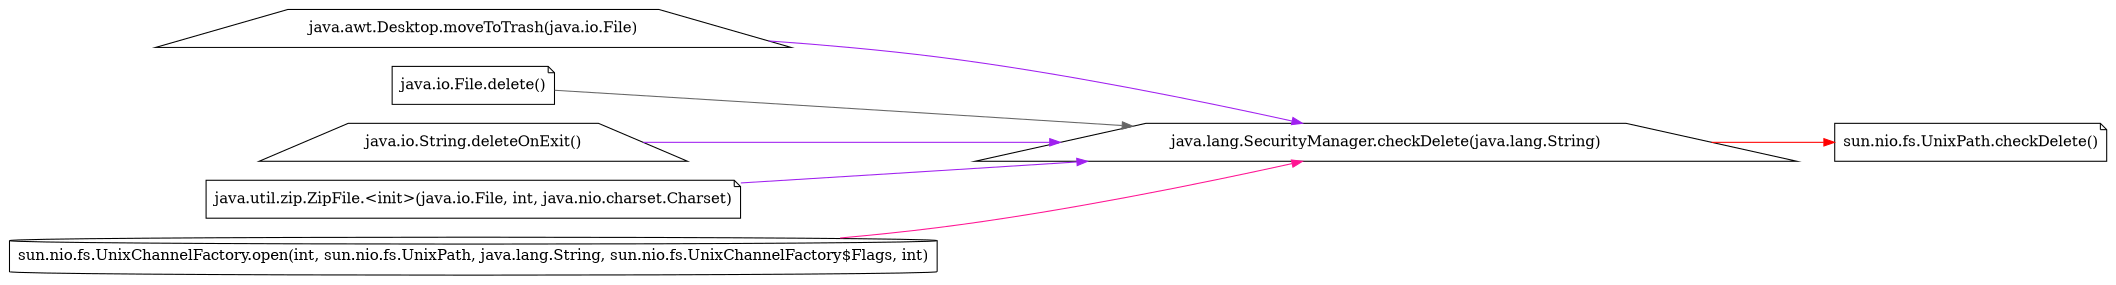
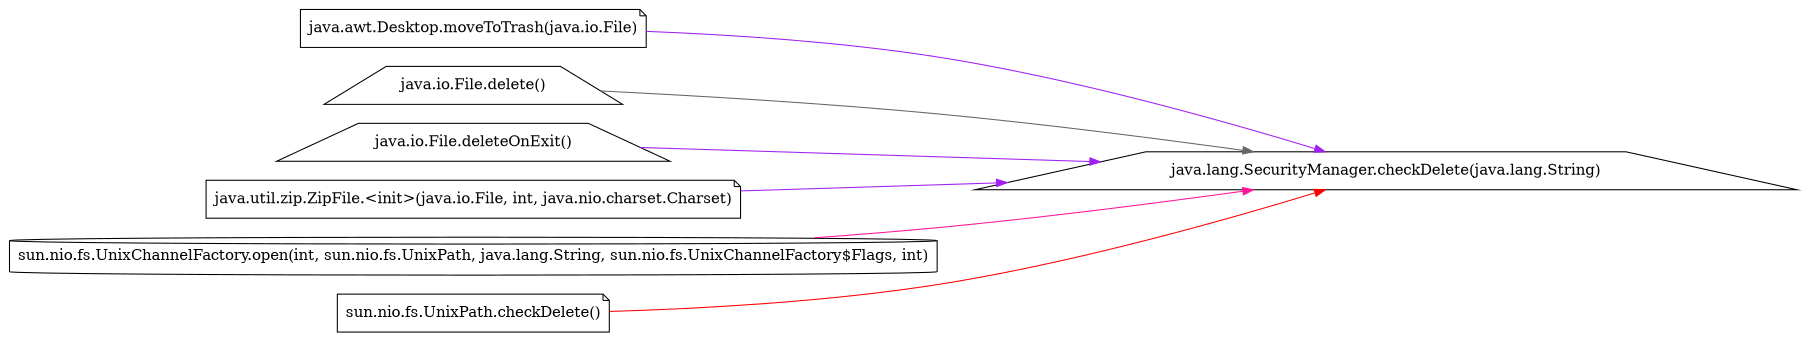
(473, 28) -> (473, 28)
(473, 85) -> (473, 85)
(473, 142) -> (473, 142)
(1768, 142) -> (967, 279)
